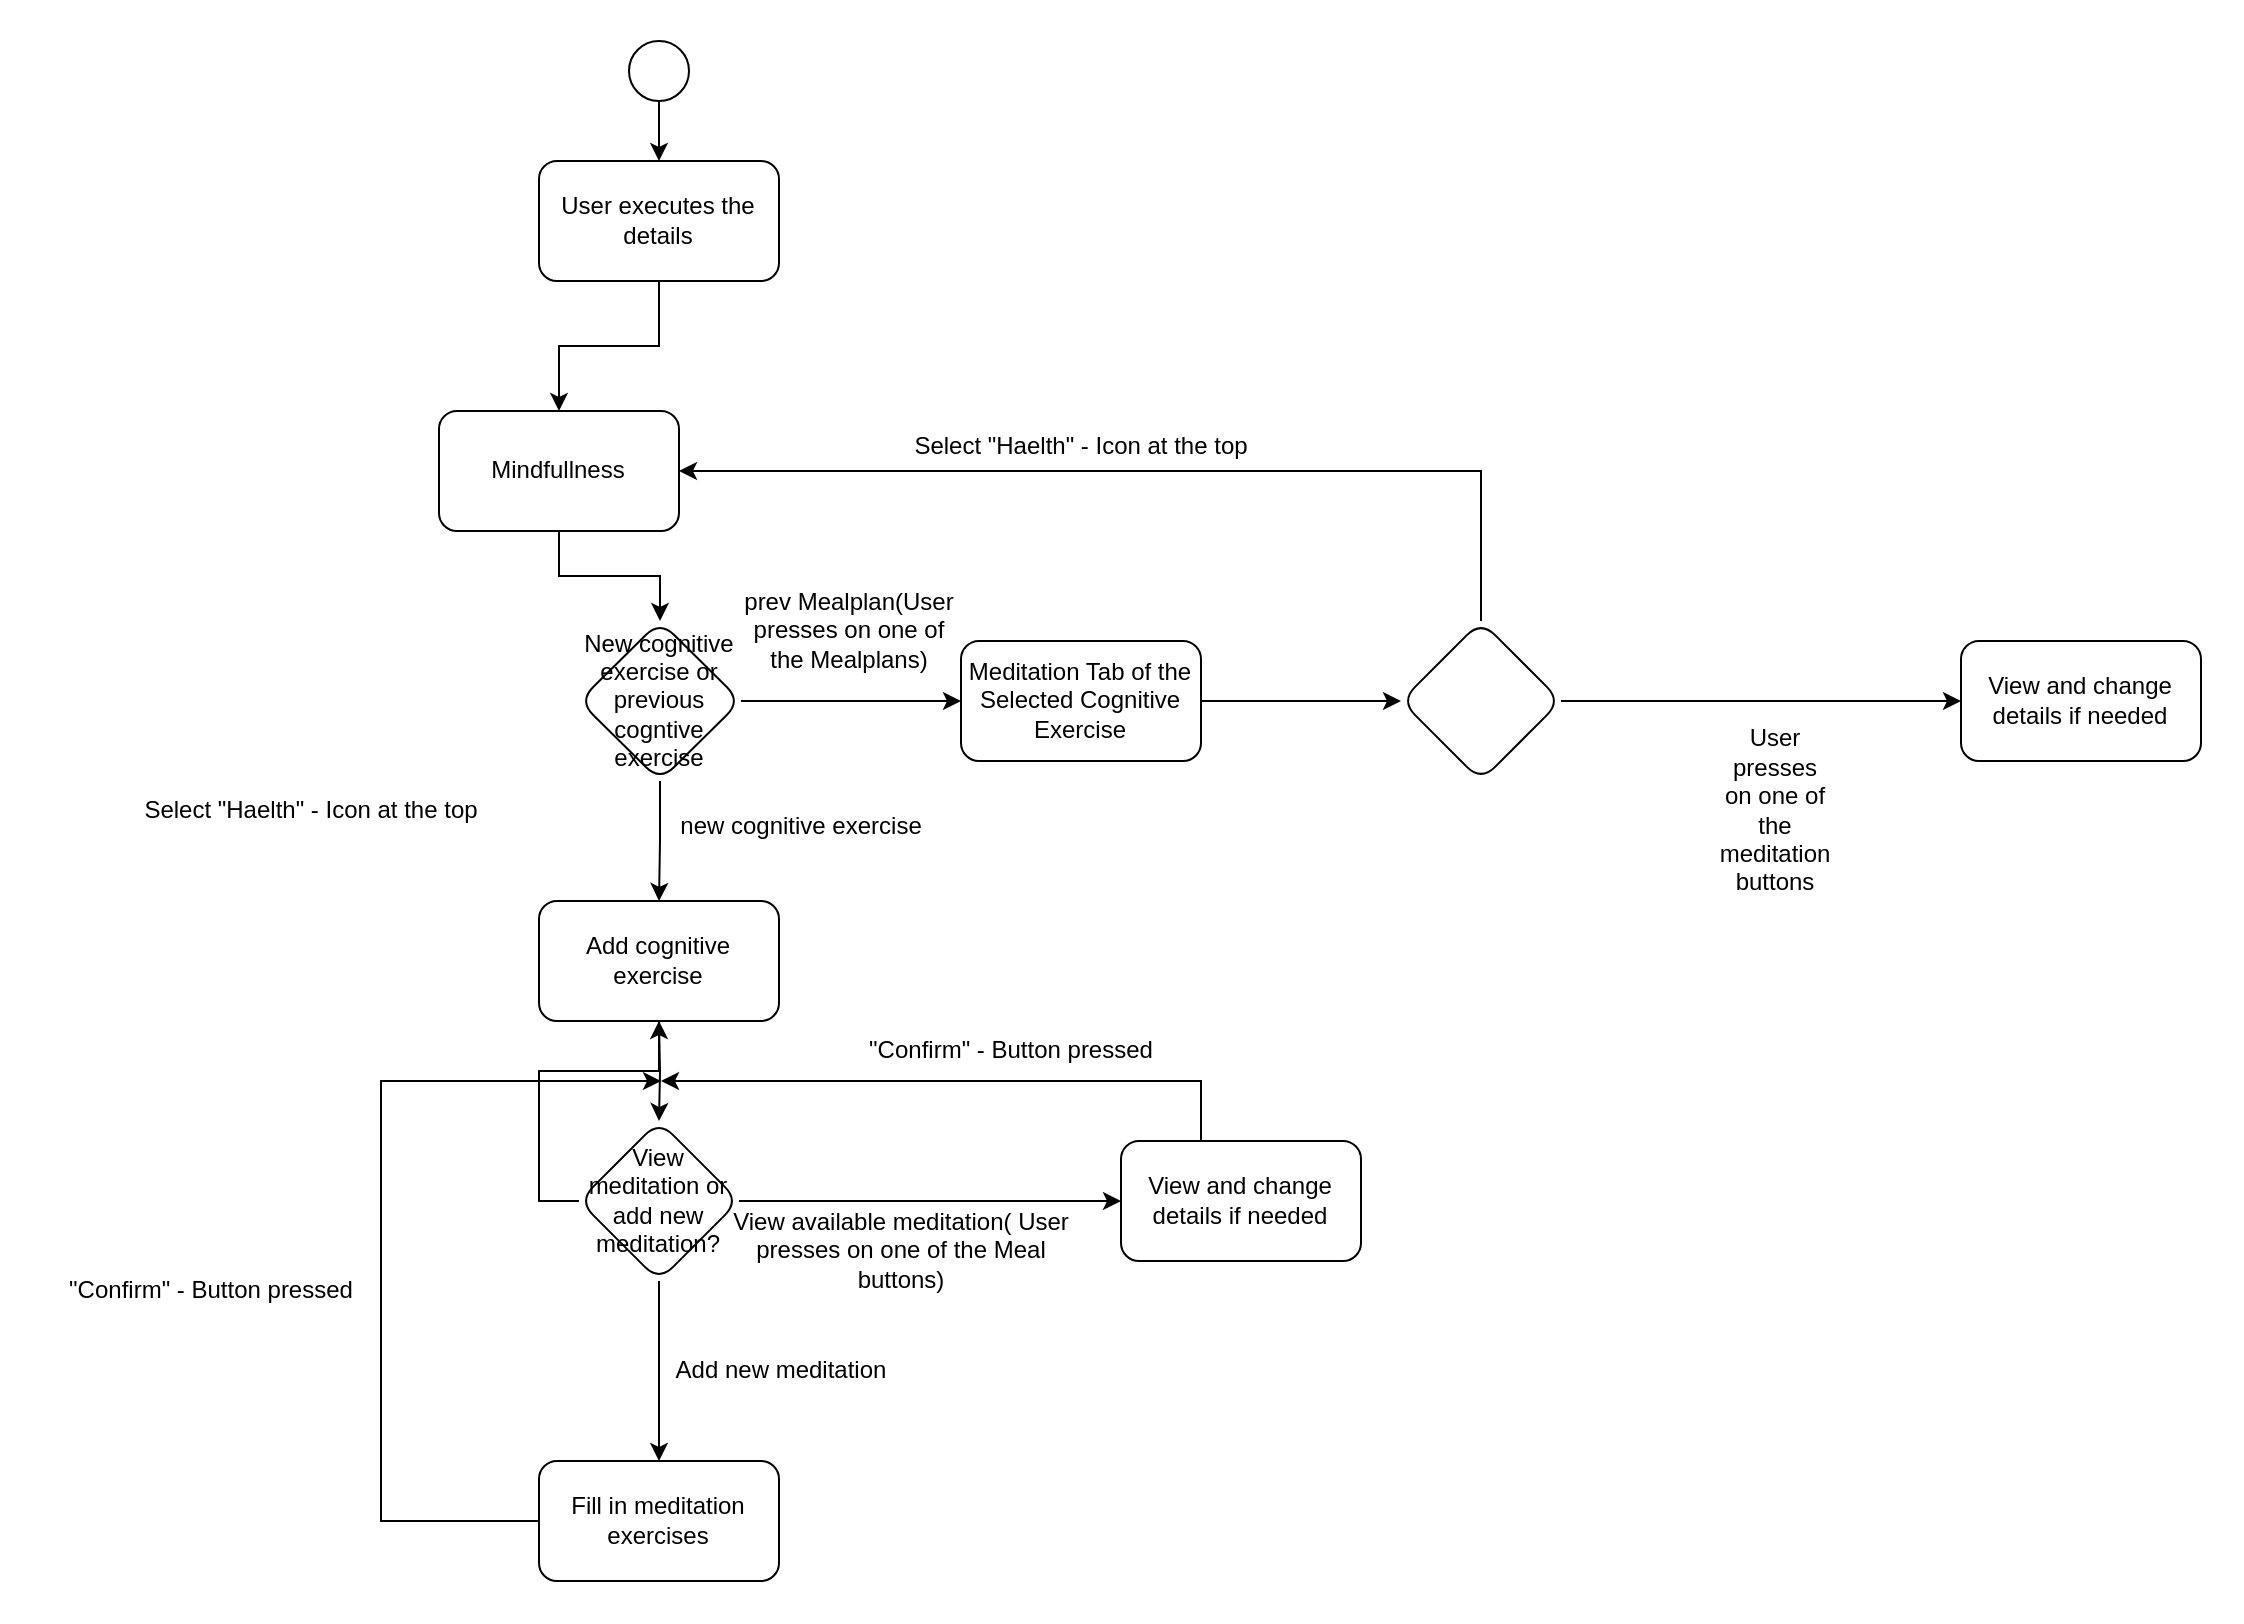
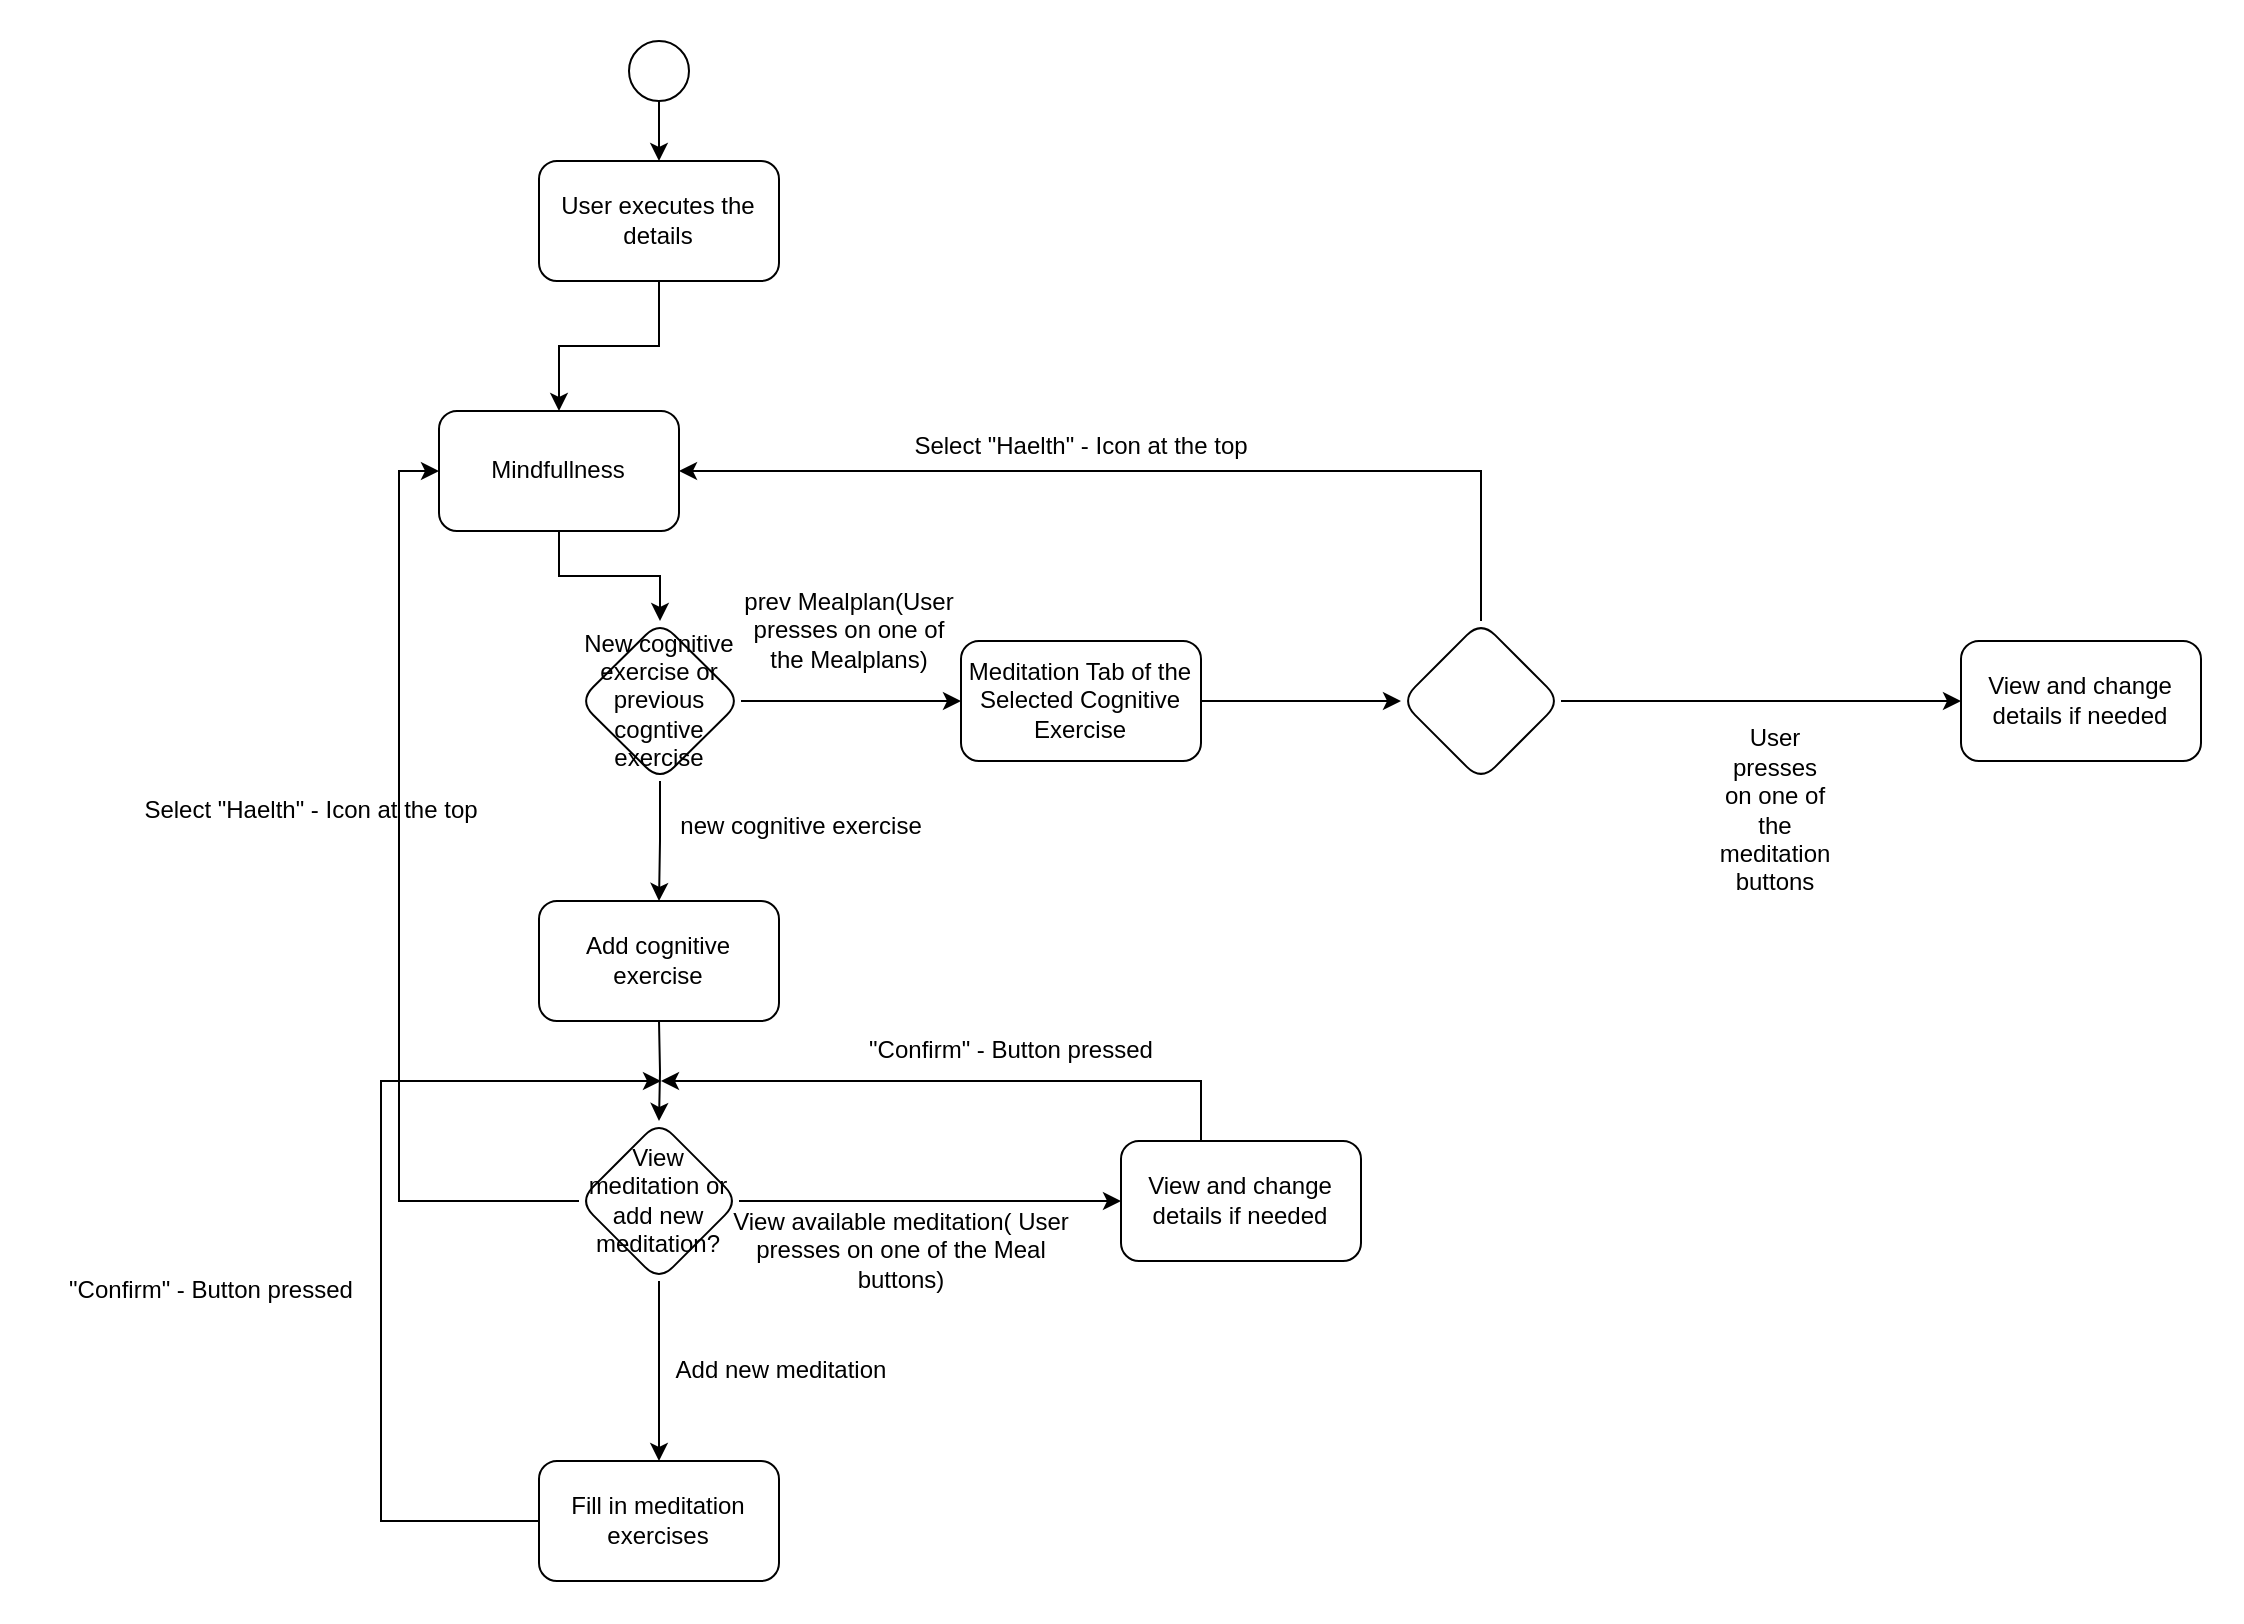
(539, 1078) -> (399, 894)
